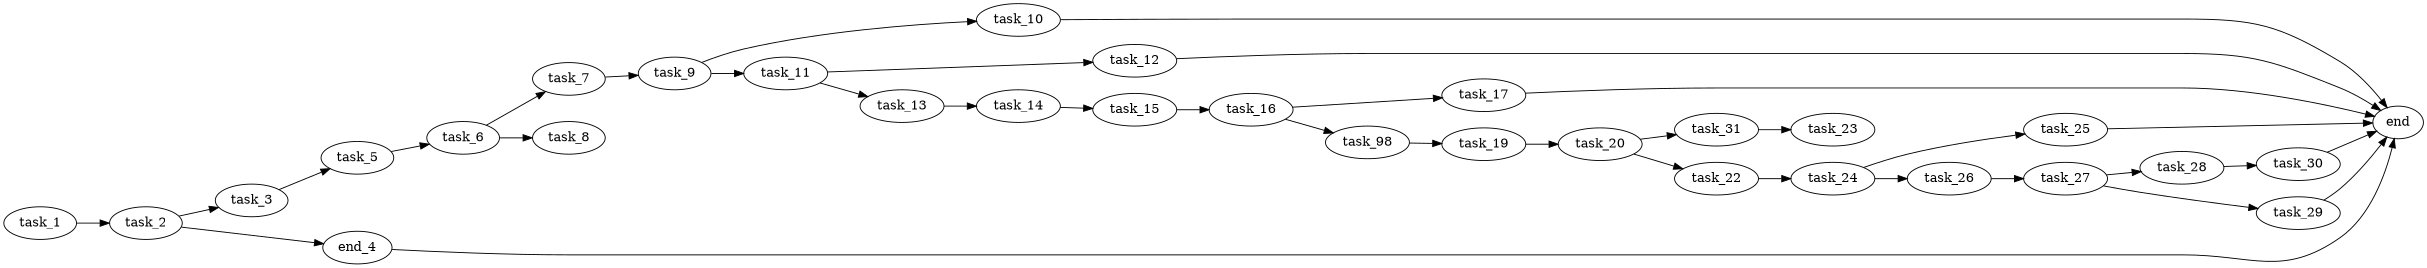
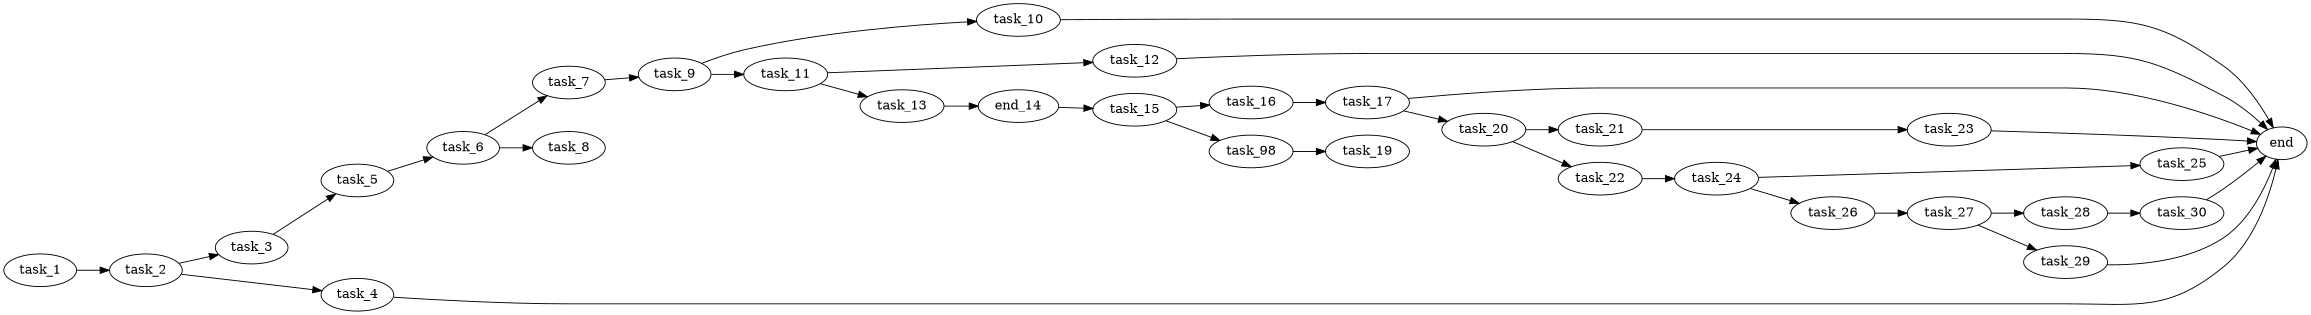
(1018, 106) -> (1018, 106)
(1305, 125) -> (1189, 129)
(1716, 130) -> (1600, 130)
none -> (2119, 135)
(1537, 144) -> (1421, 115)
(357, 248) -> (357, 295)
